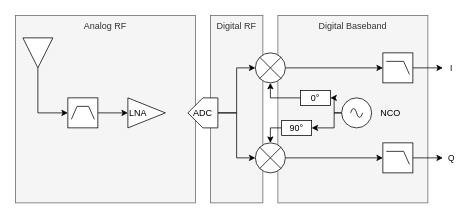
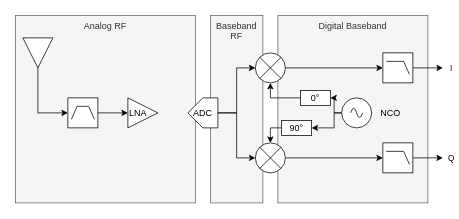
(237, 26) -> (237, 31)
(147, 113) -> (143, 113)
